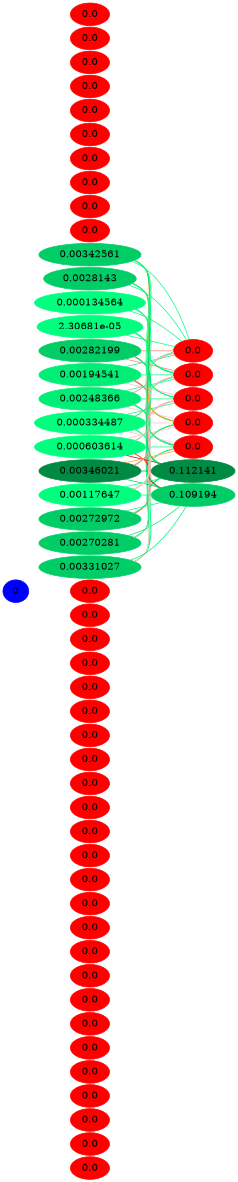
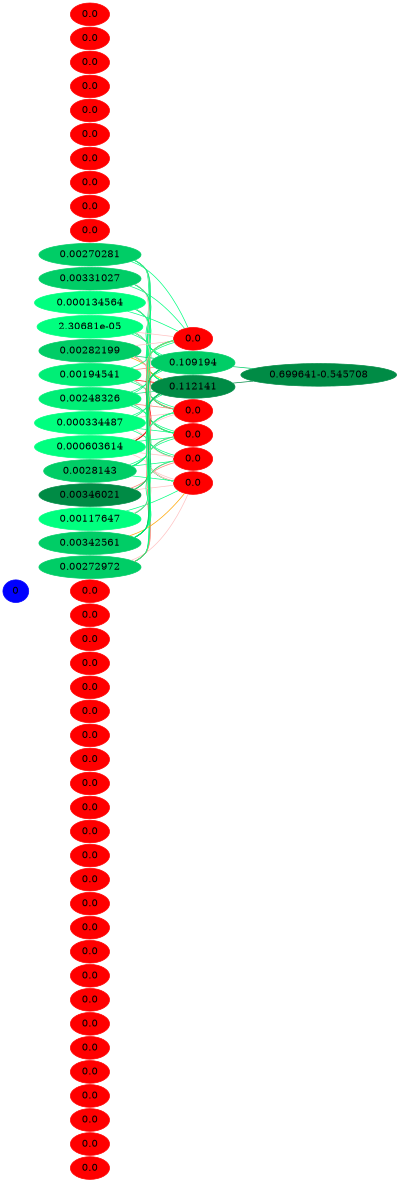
none -> (319, 375)
(90, 399) -> (90, 399)
(149, 409) -> (148, 367)
none -> (149, 419)
none -> (149, 454)
